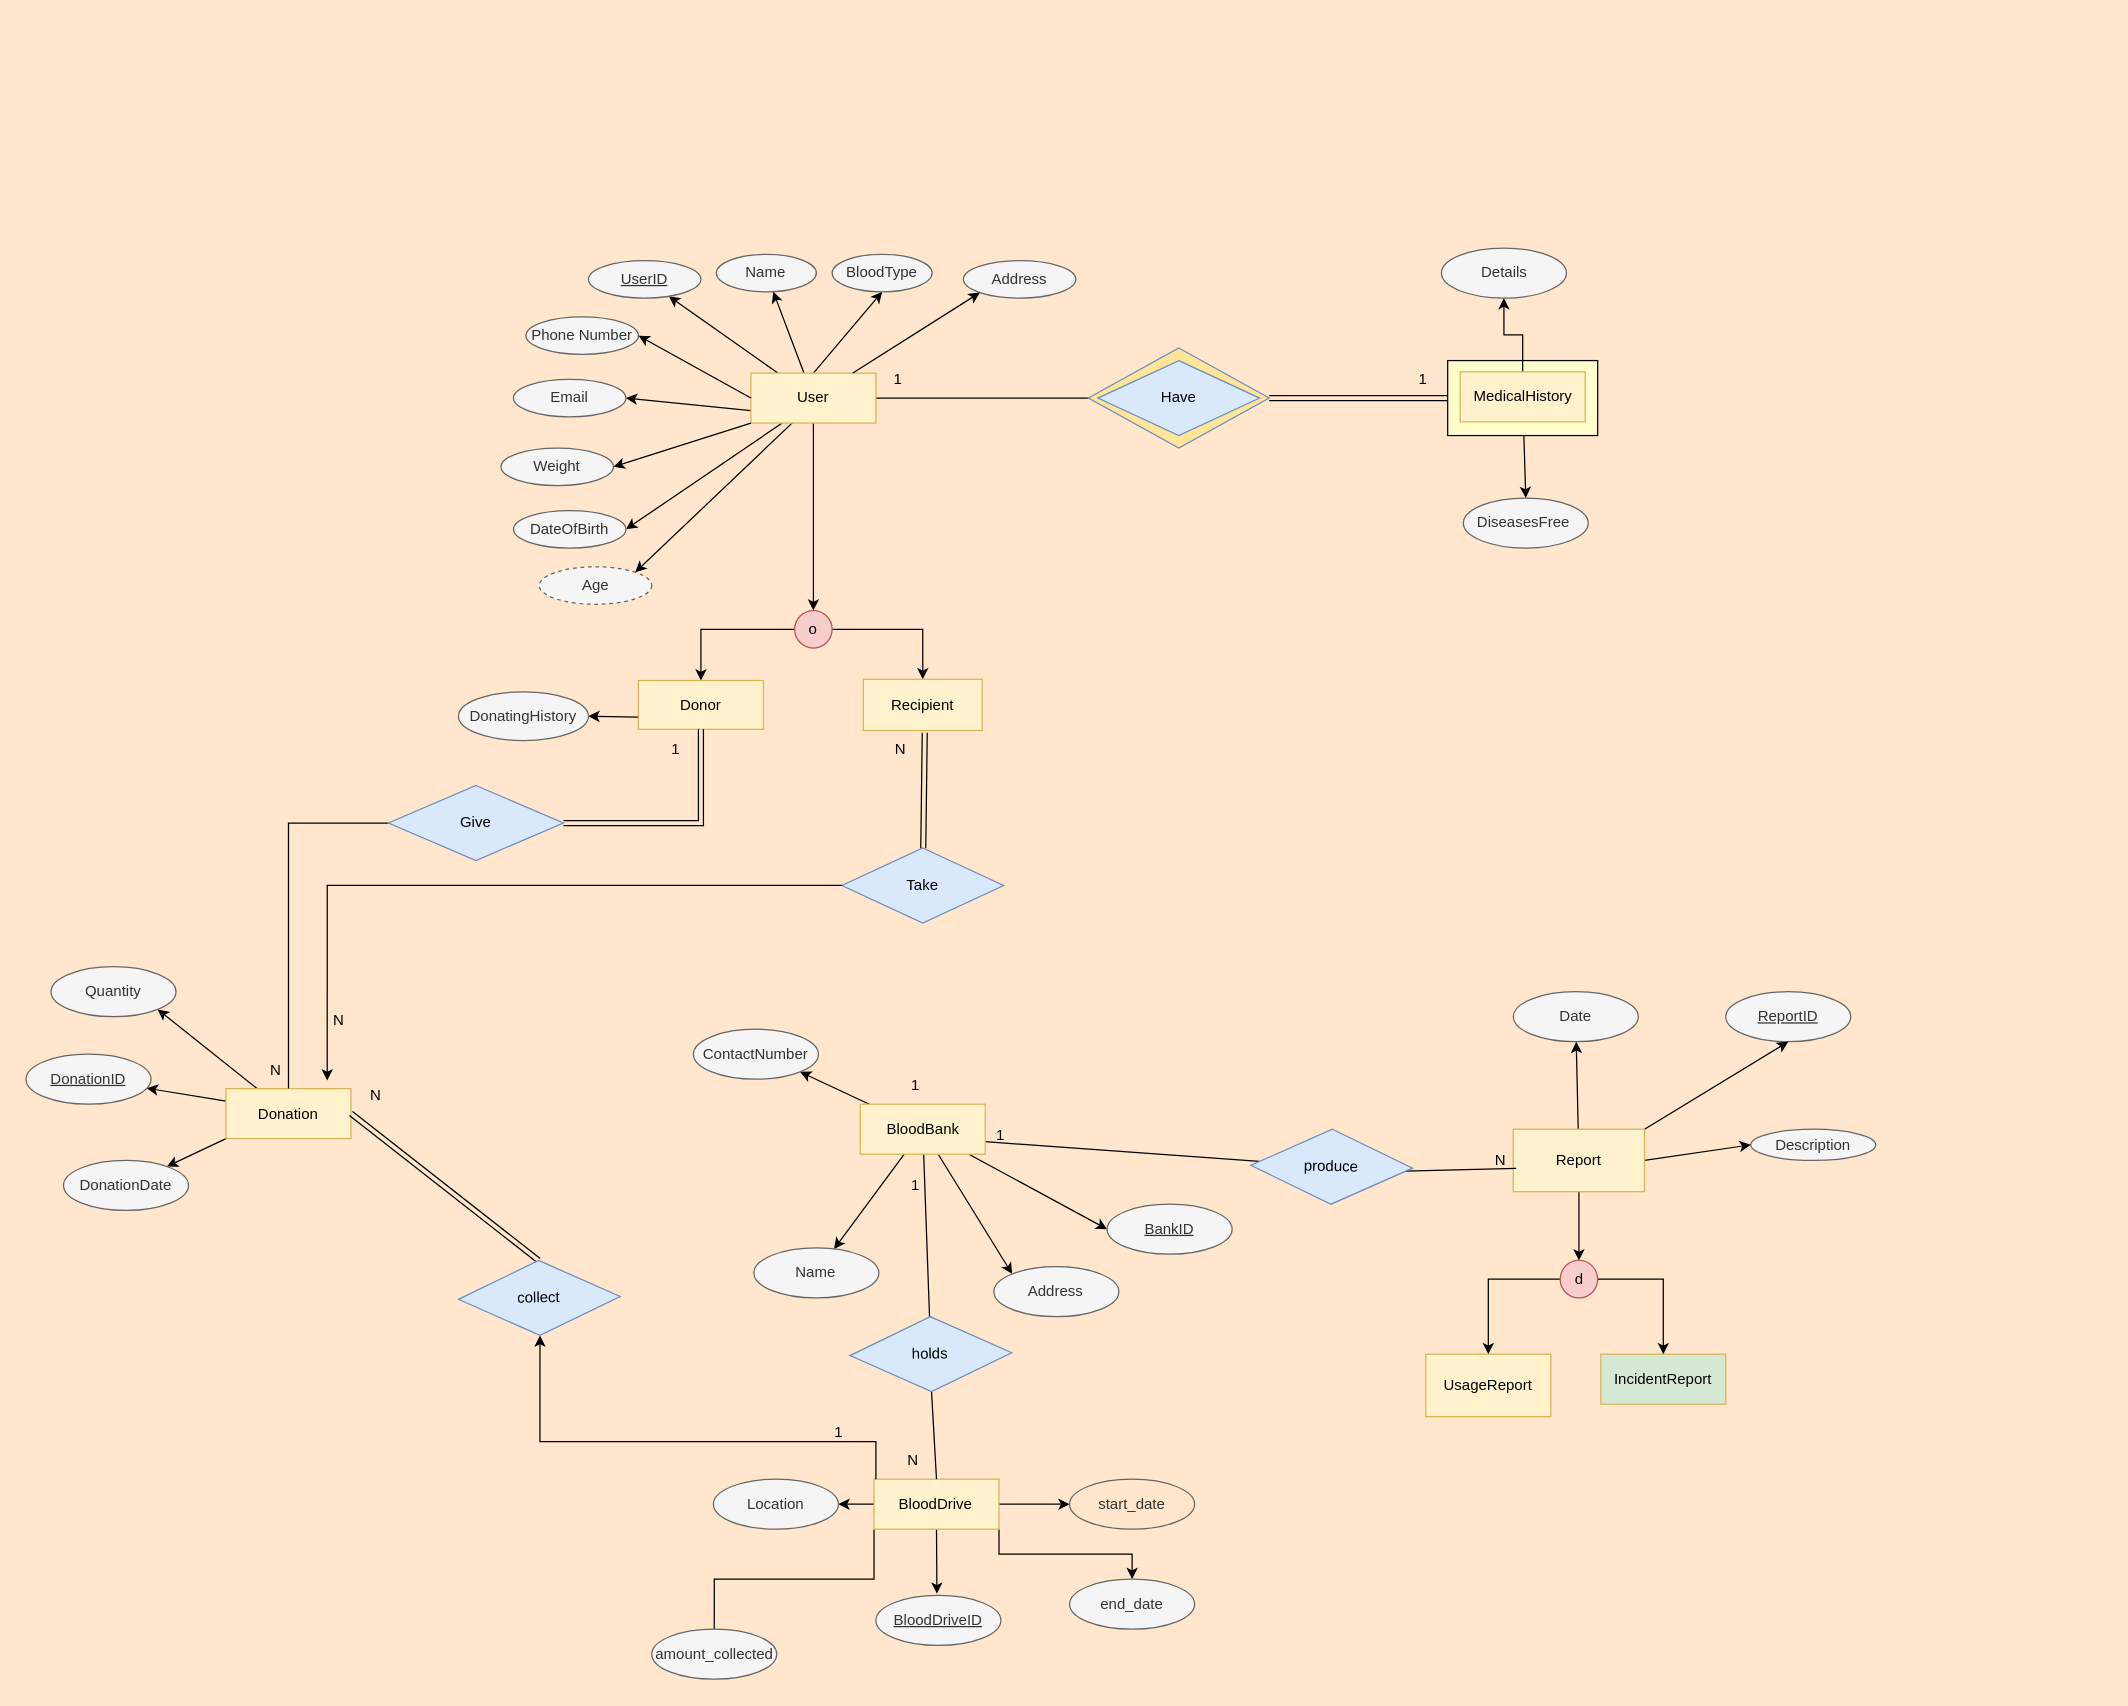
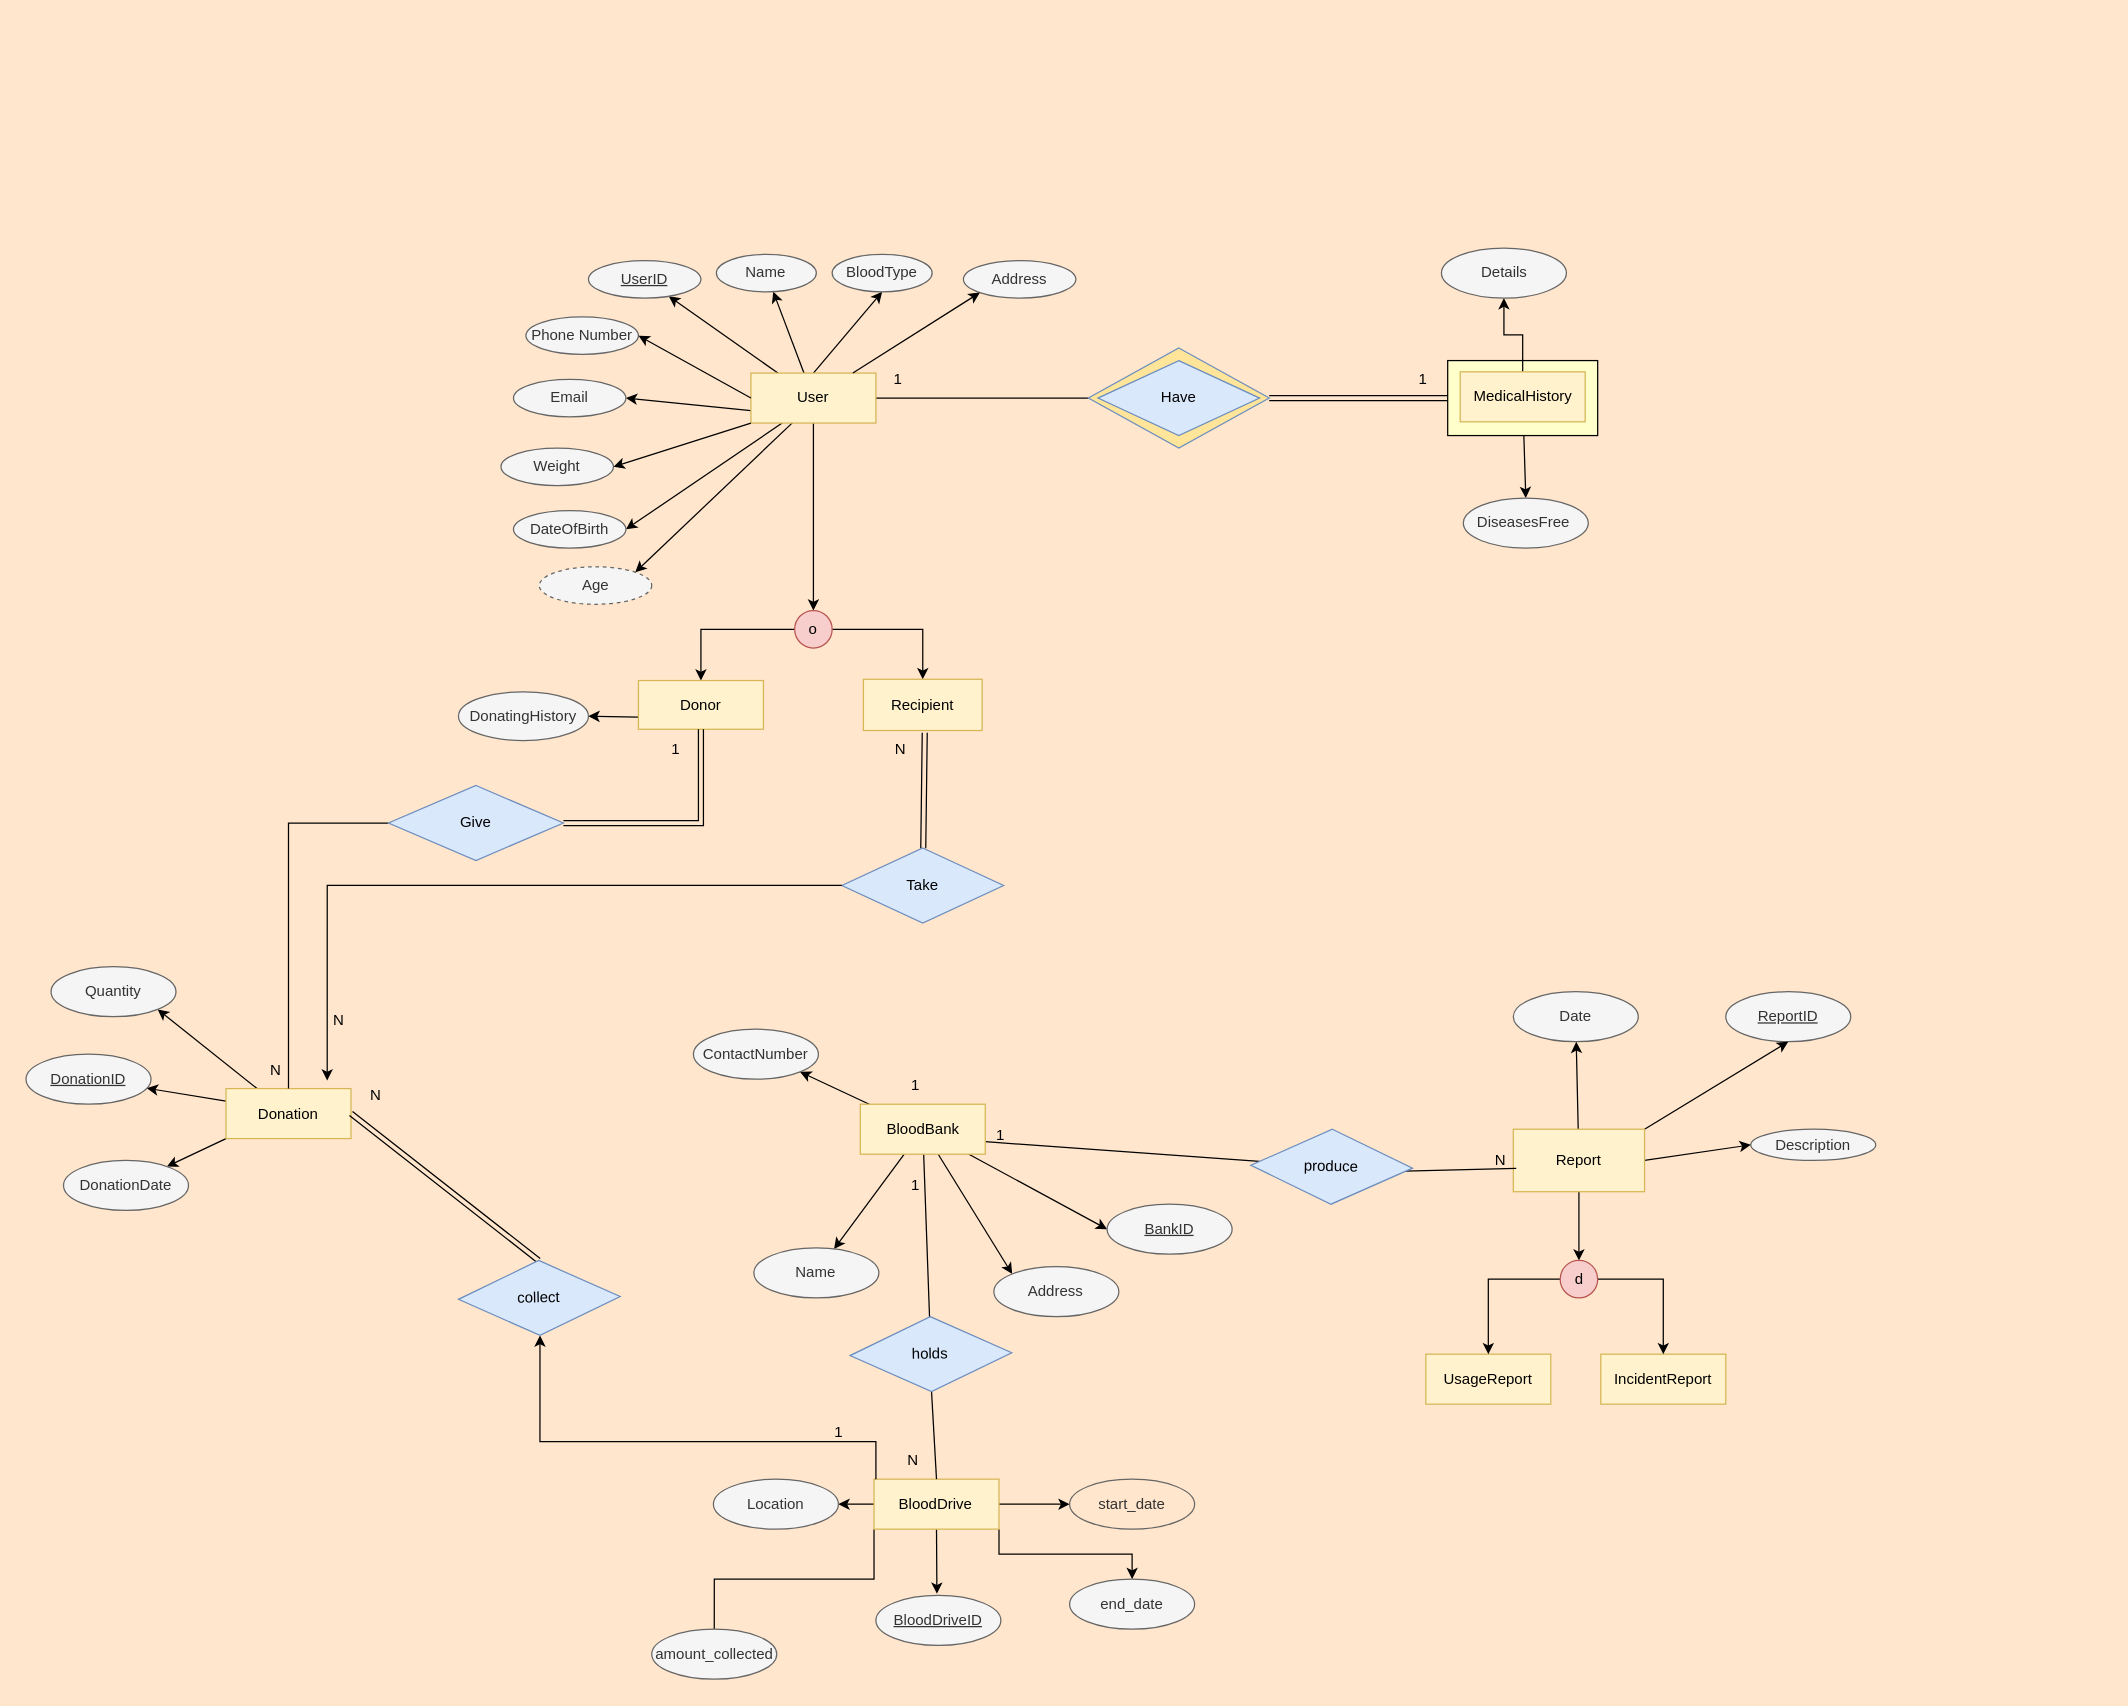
(1663, 1379) -> (1663, 1379)
(1488, 1386) -> (1488, 1379)
